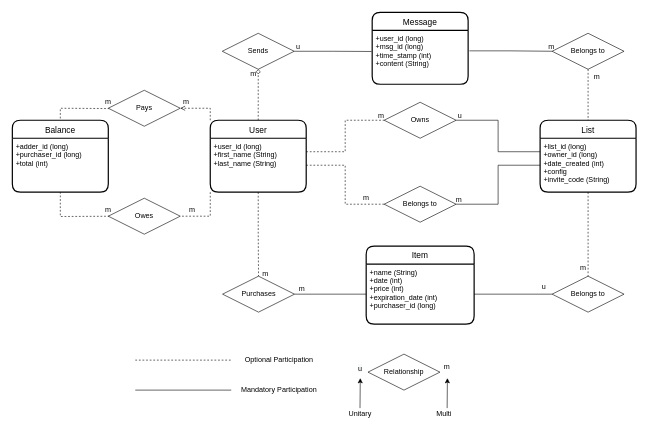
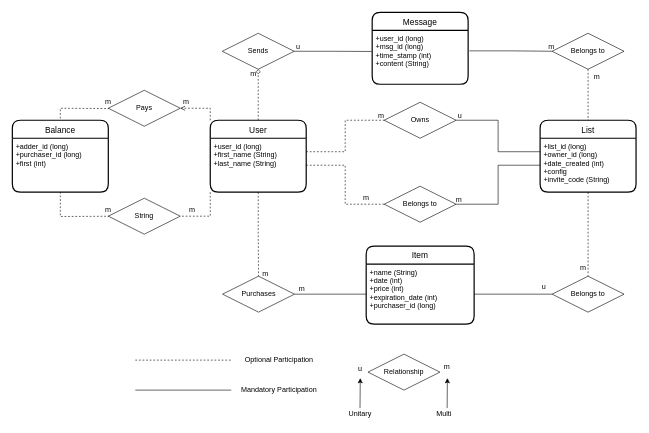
(45, 146) -> (45, 146)
(144, 216) -> (144, 216)
